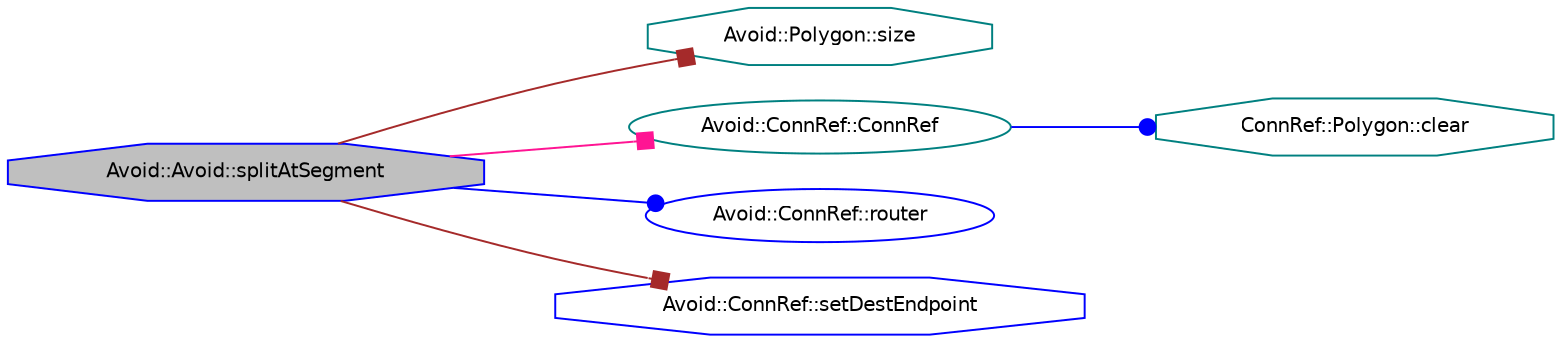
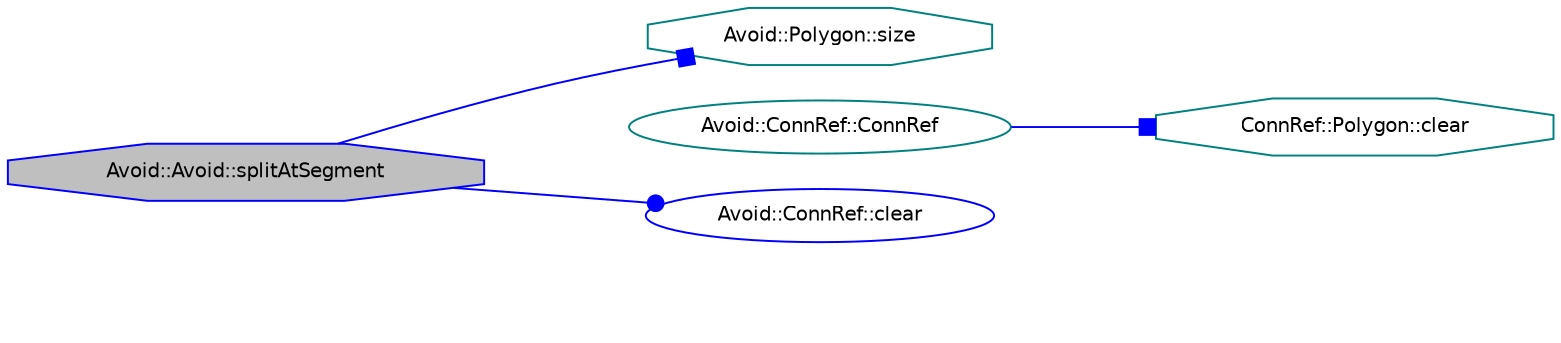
(505, 96) -> (505, 96)
(1075, 127) -> (1075, 127)
(542, 149) -> none
(820, 216) -> (820, 216)
(820, 306) -> none
